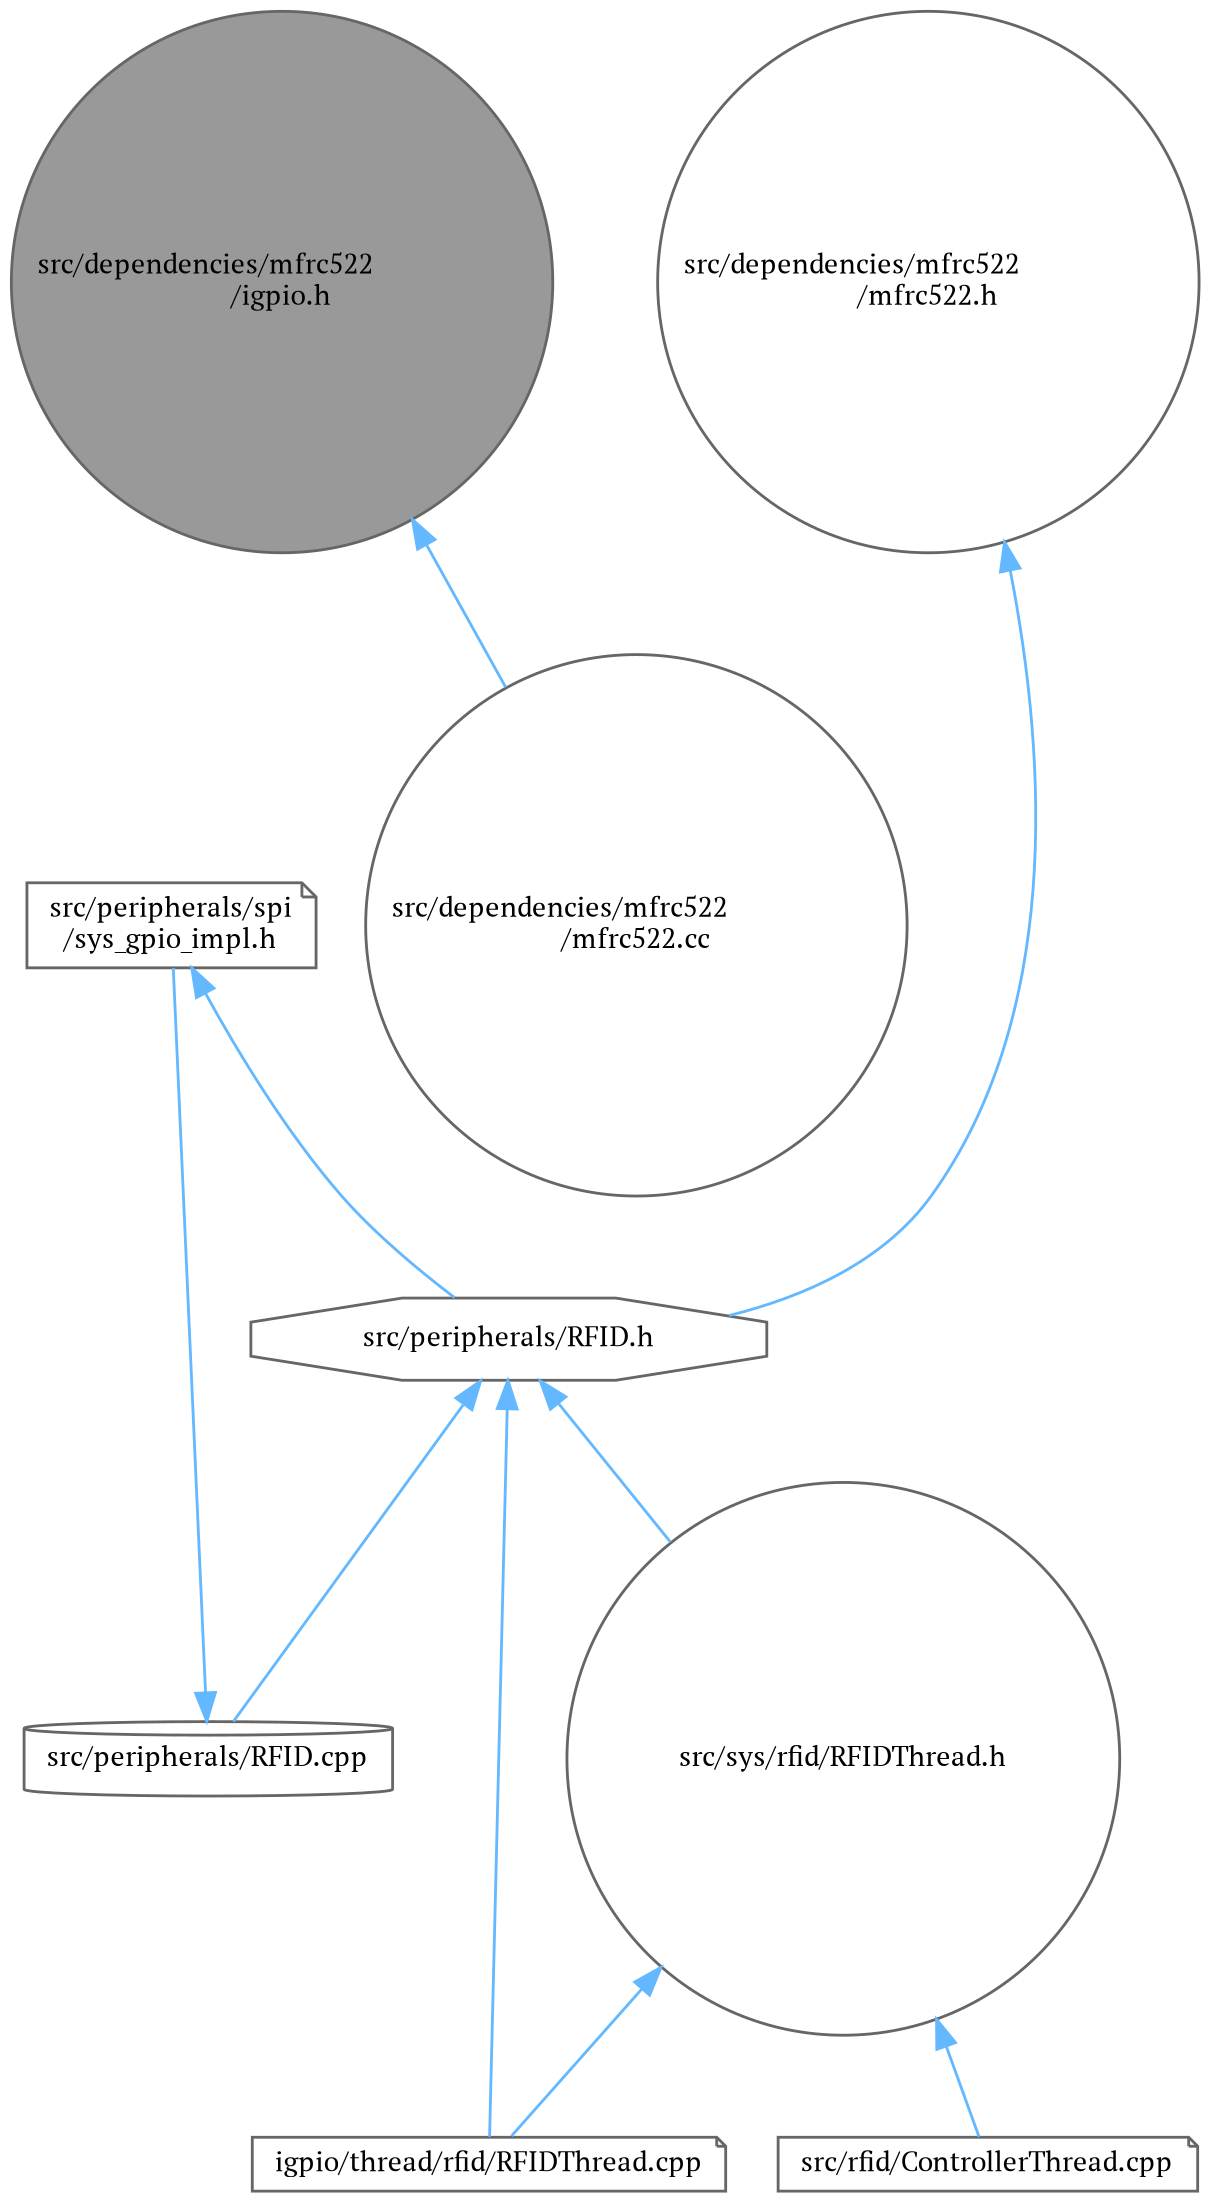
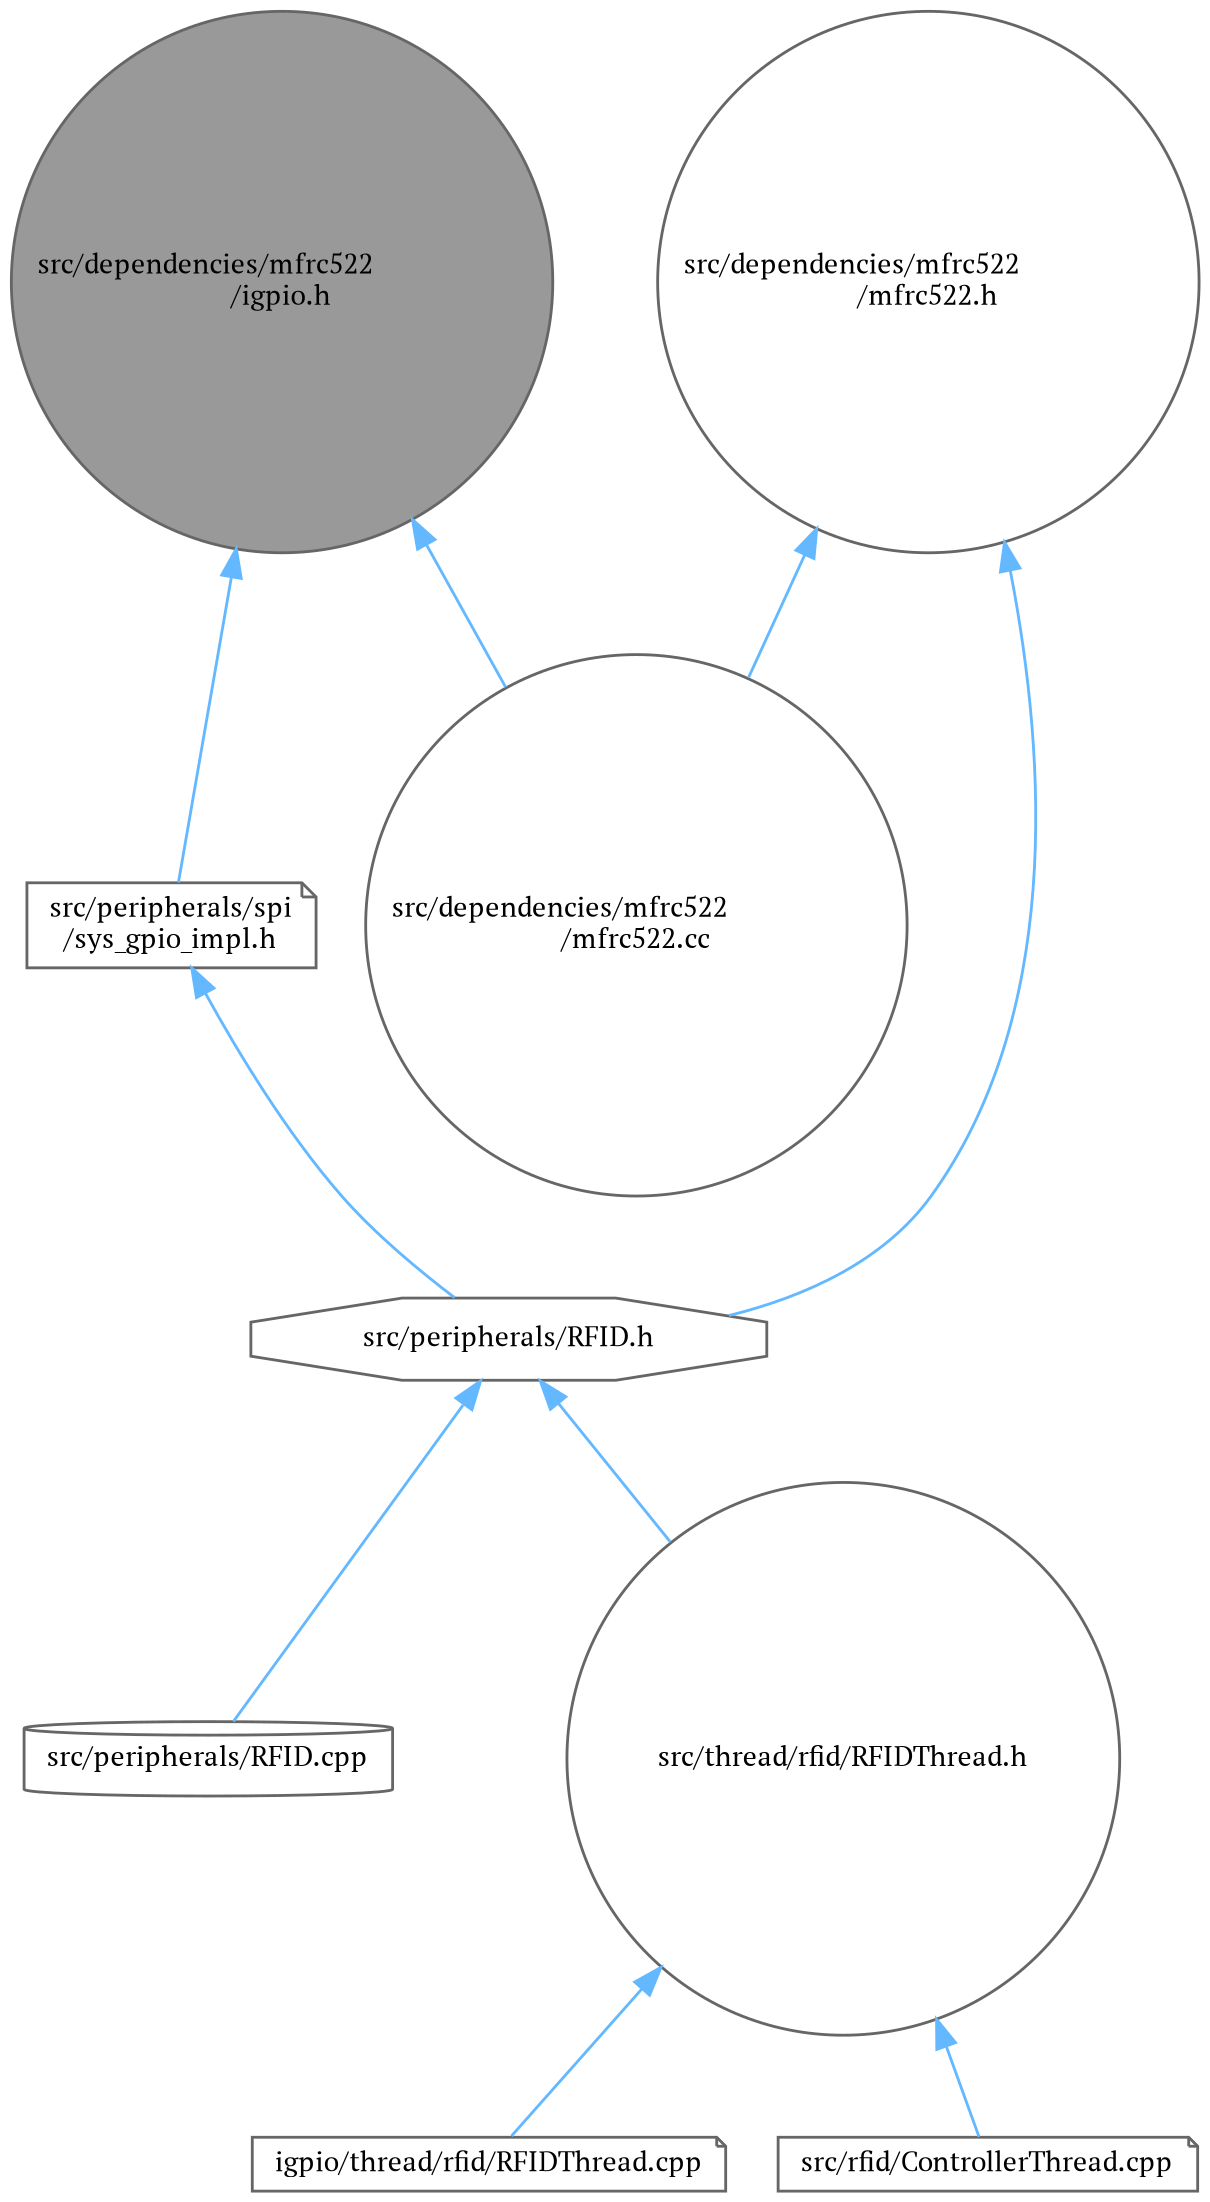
none -> (777, 616)
(189, 1330) -> (205, 730)
(843, 1759) -> (843, 1759)
(498, 1773) -> none
